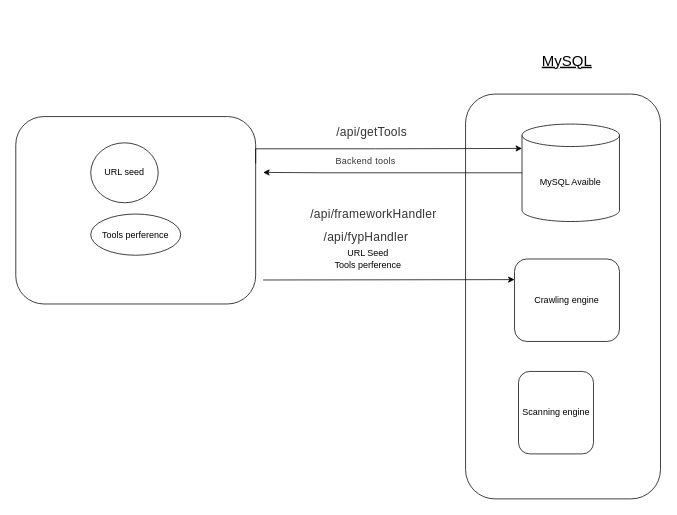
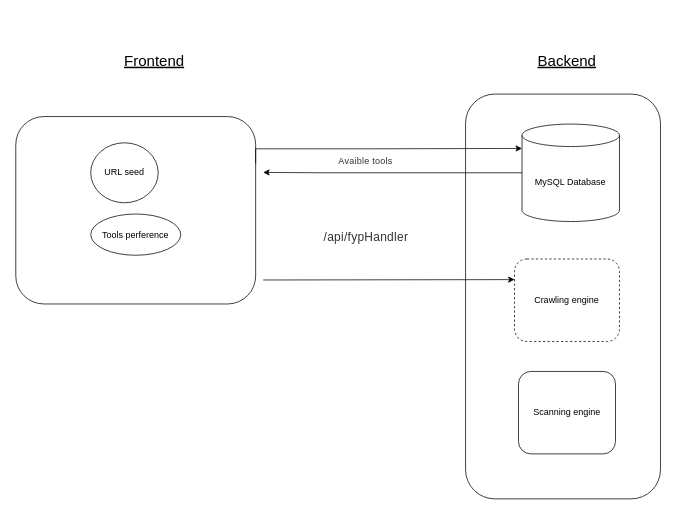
none -> (154, 60)
(567, 60) -> (567, 60)
(374, 132) -> none
(366, 162) -> (366, 162)
(570, 183) -> (570, 183)
(374, 214) -> none
(368, 259) -> none
(567, 300) -> (567, 300)
(556, 413) -> (567, 413)
